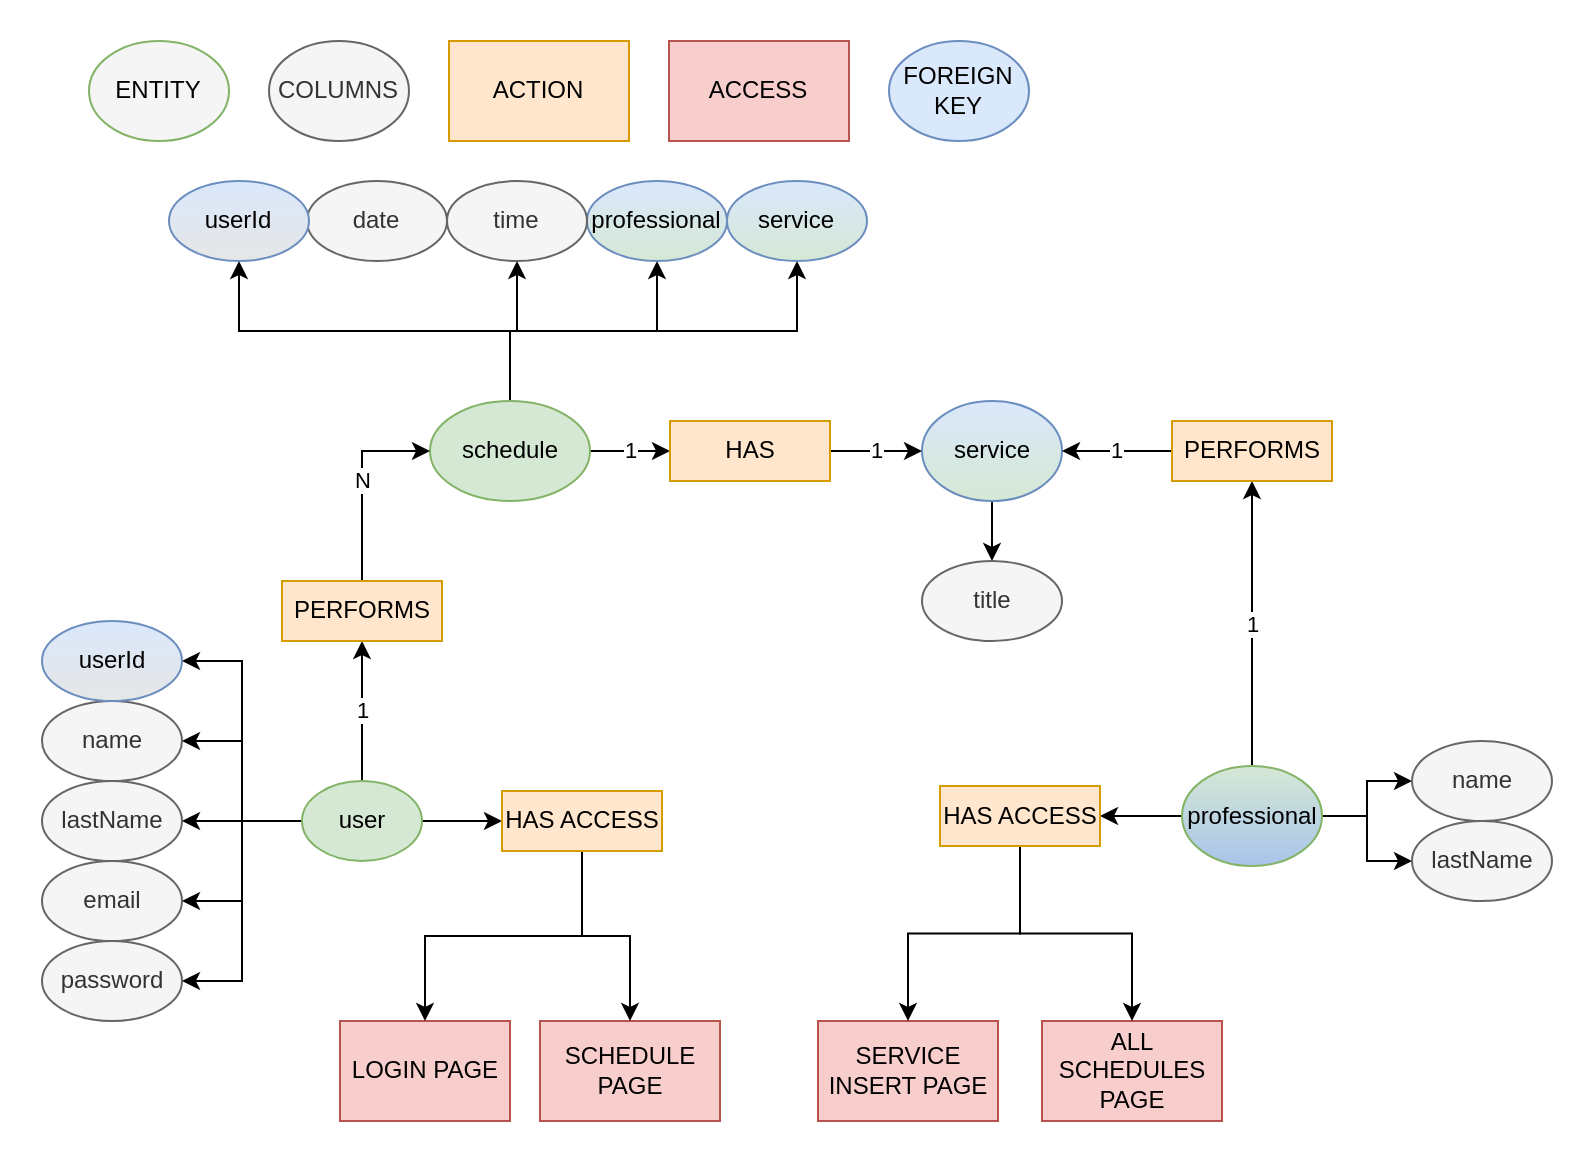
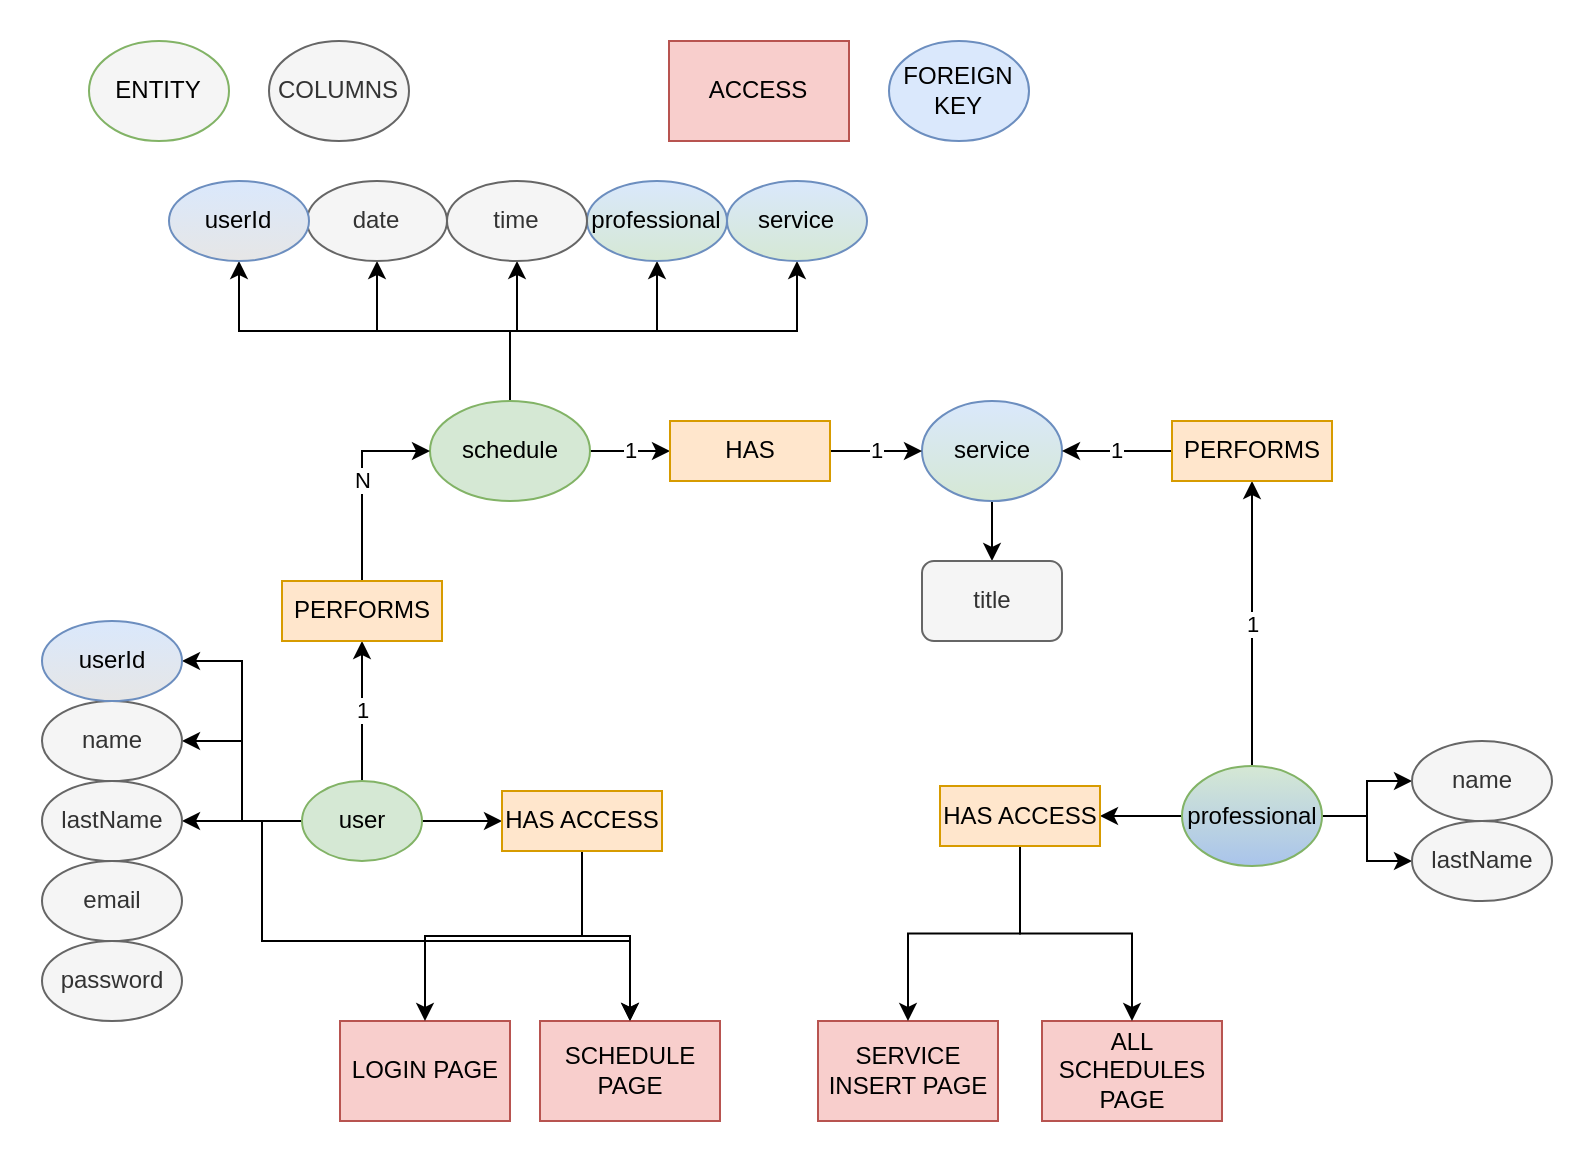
(539, 91) -> none
none -> (377, 301)
(992, 601) -> (992, 601)
(217, 901) -> (386, 941)
(242, 966) -> none
